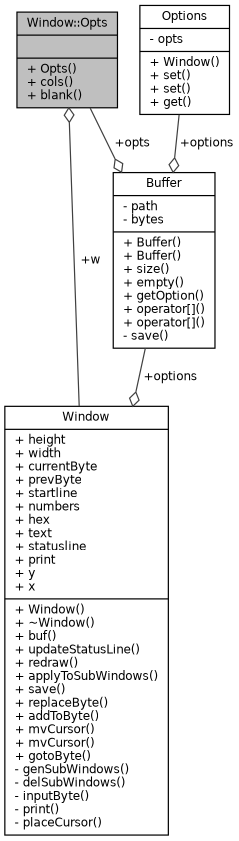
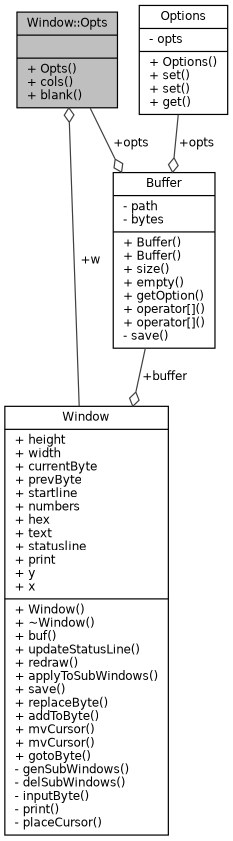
(185, 62) -> (183, 62)
(205, 144) -> (195, 144)
(169, 377) -> (163, 377)
